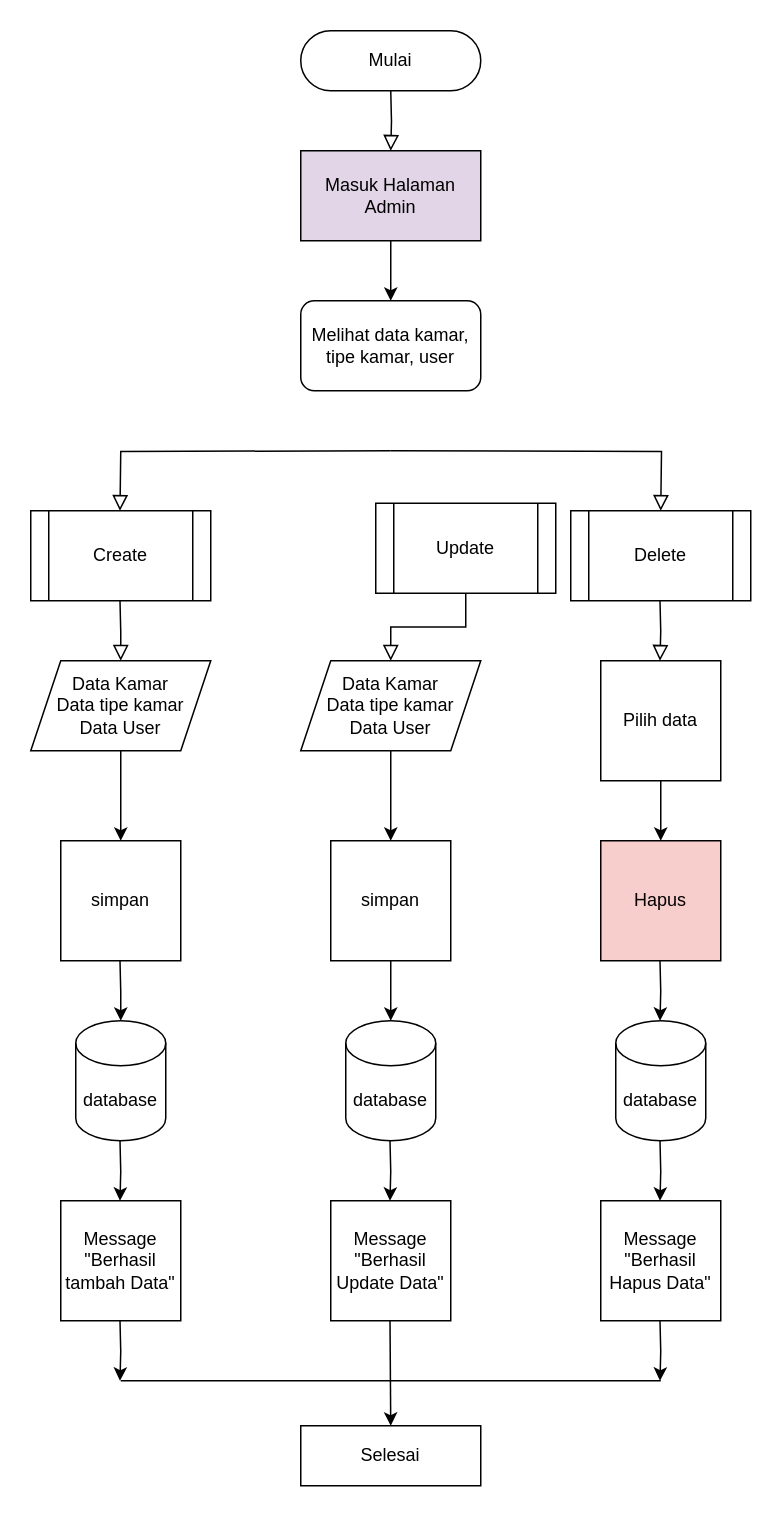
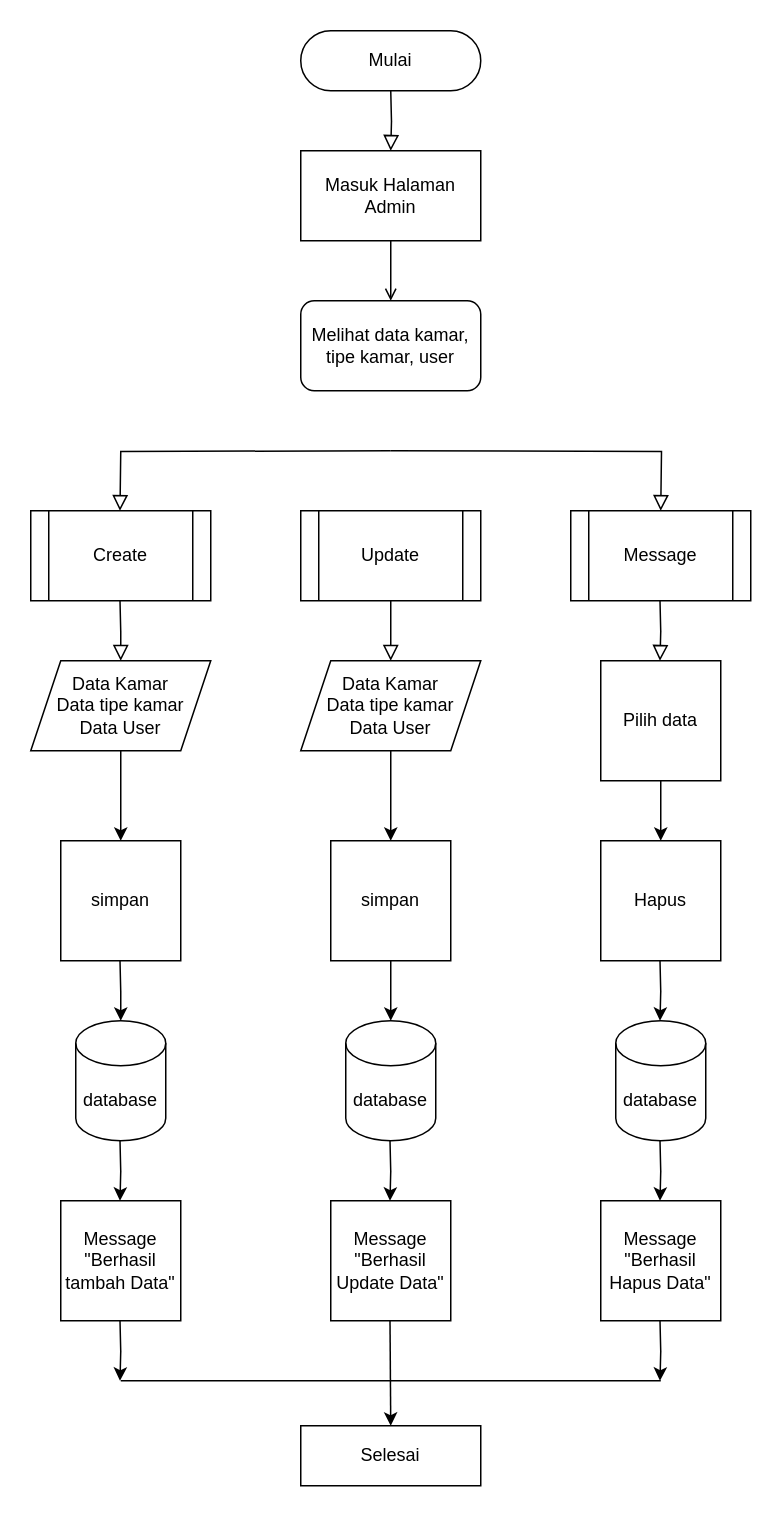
(391, 196) -> (391, 196)
(391, 289) -> (391, 291)
(466, 548) -> (391, 556)
(661, 556) -> (661, 556)
(661, 901) -> (661, 901)
